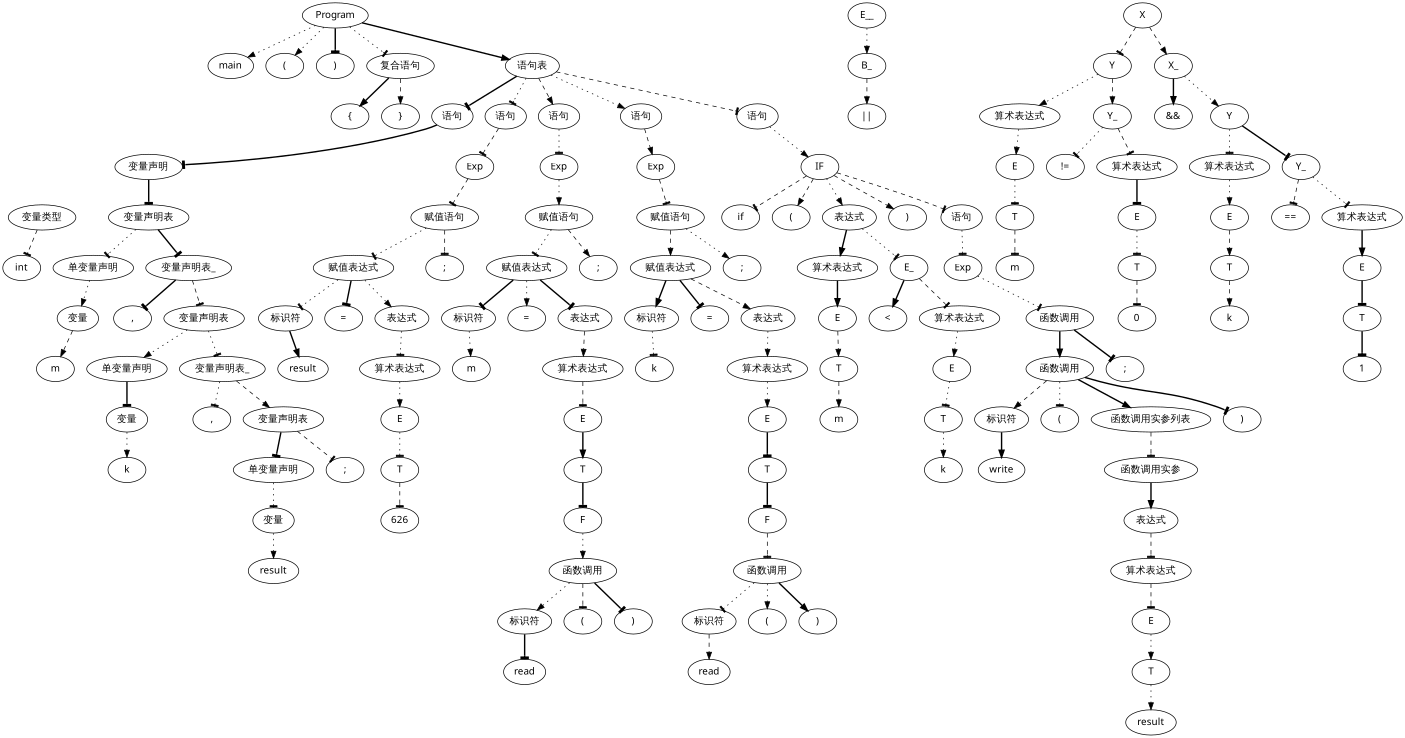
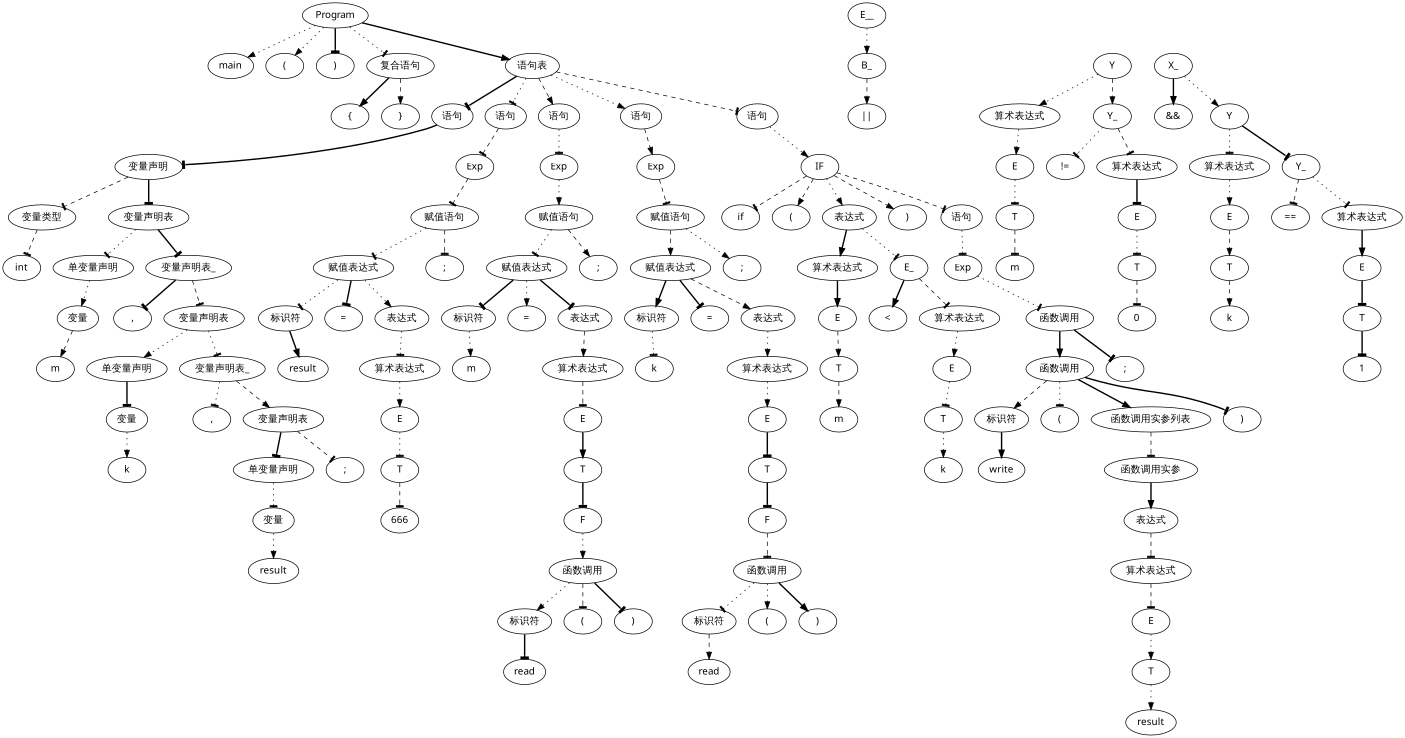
(1143, 15) -> none
none -> (97, 191)
(400, 520) -> (400, 520)
